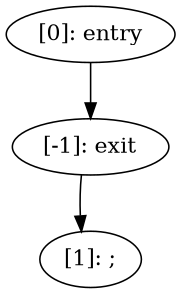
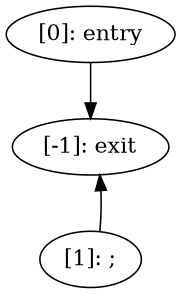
(80, 195) -> (101, 211)
